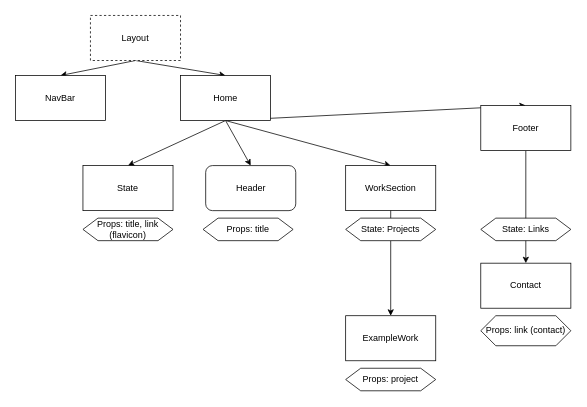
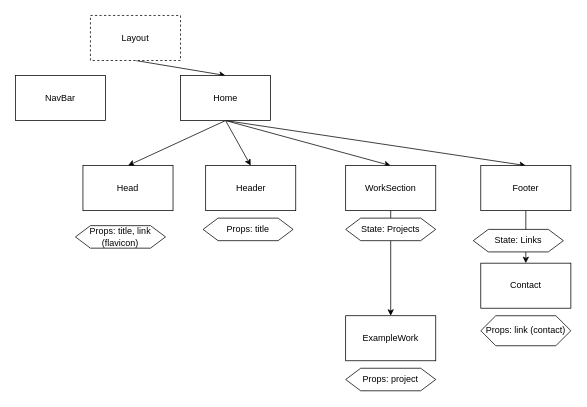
(100, 68) -> none
(525, 128) -> (525, 188)
(128, 188) -> (128, 188)
(251, 188) -> (251, 188)
(128, 229) -> (120, 237)
(525, 229) -> (518, 240)
